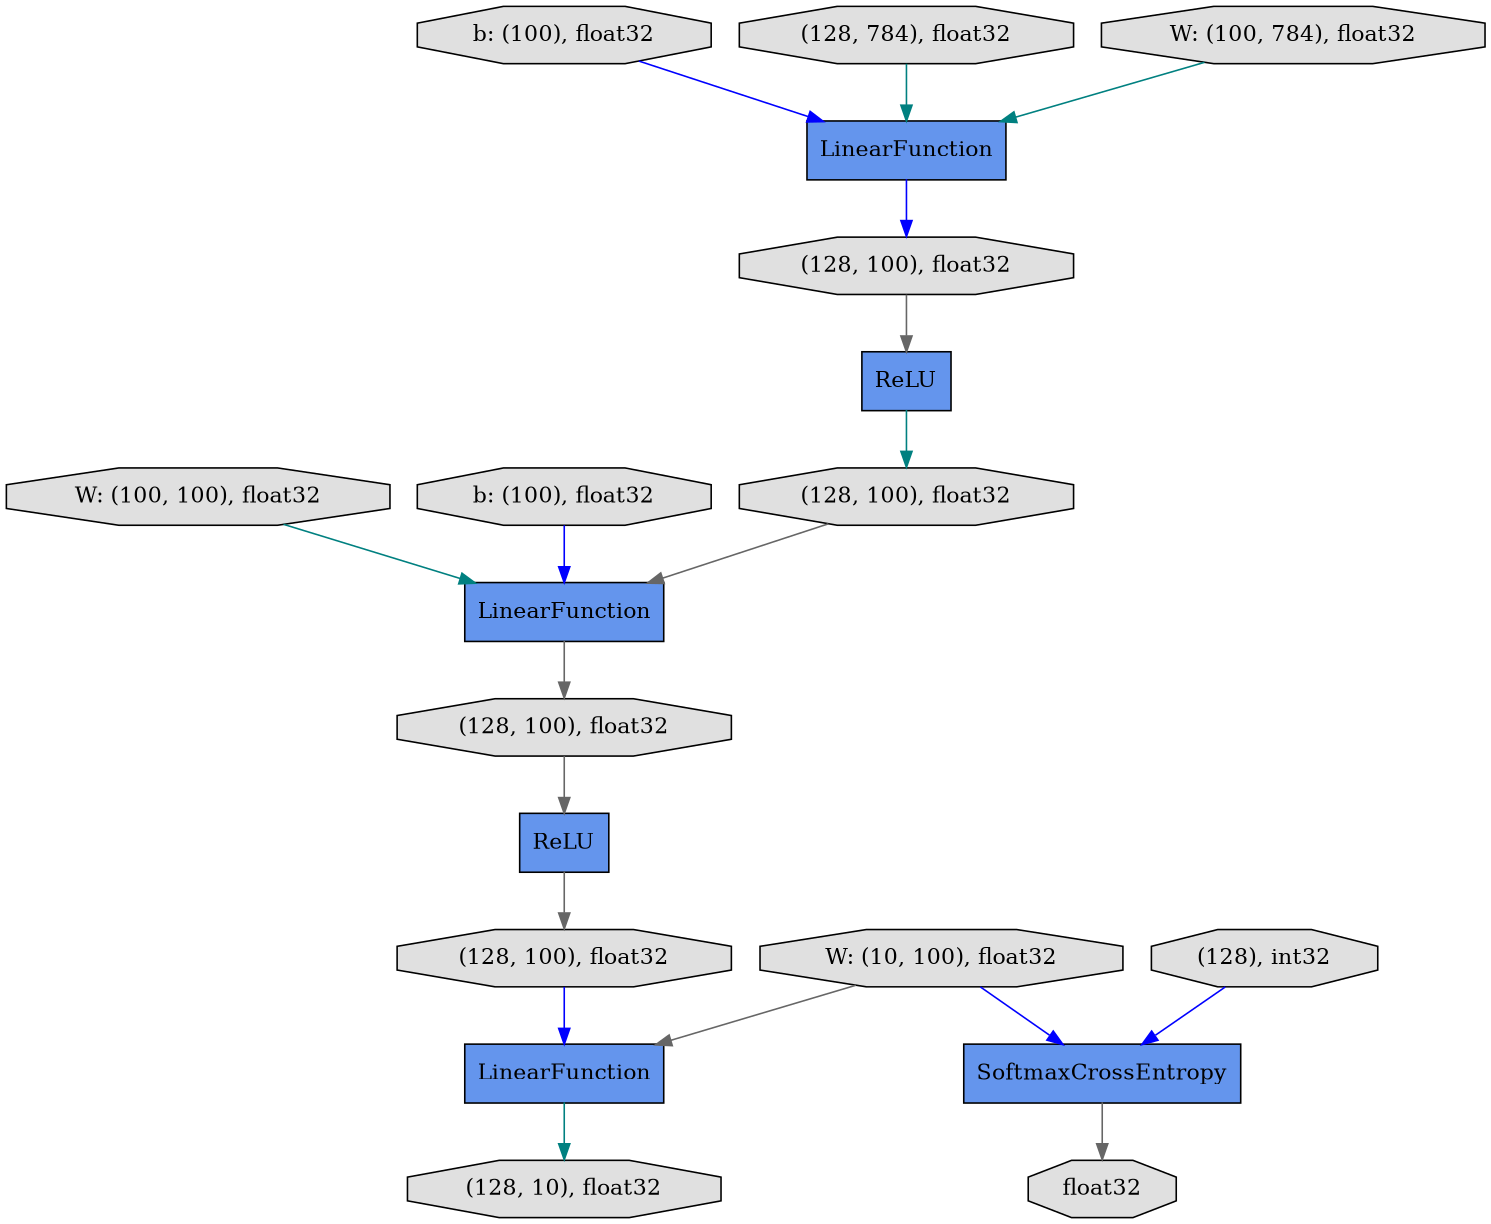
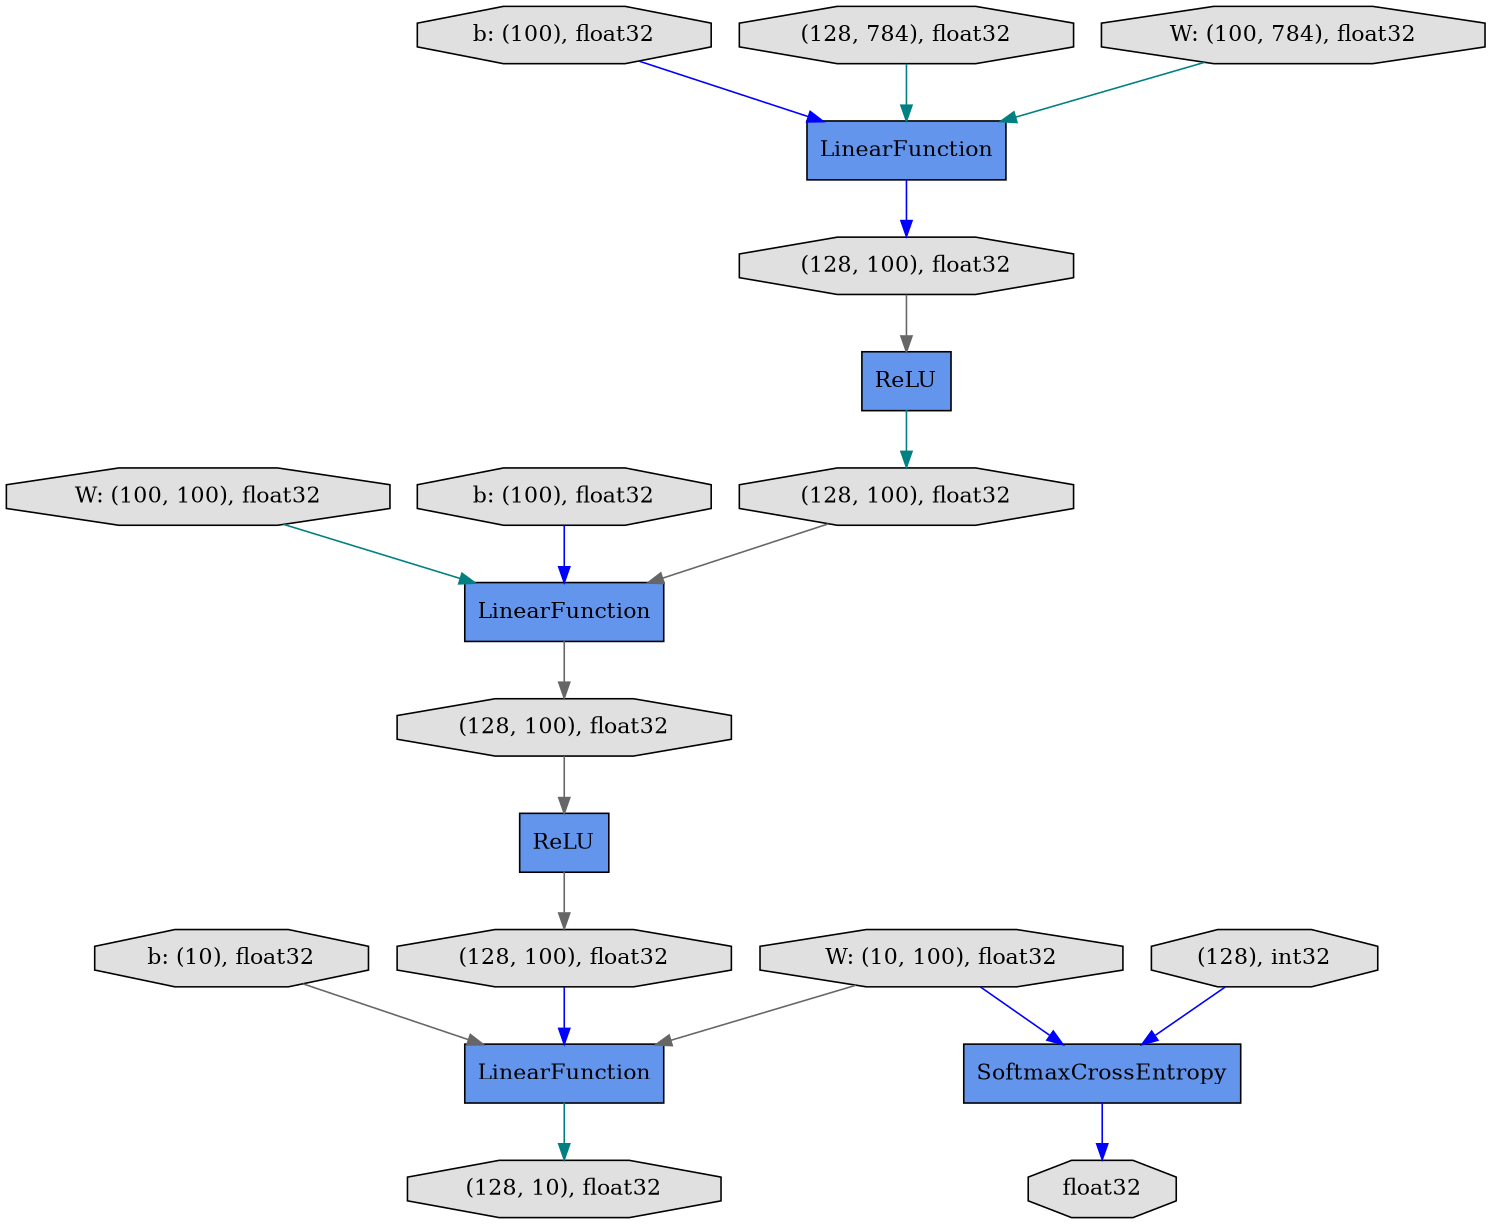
none -> (232, 958)
(1102, 1123) -> (1102, 1123)
